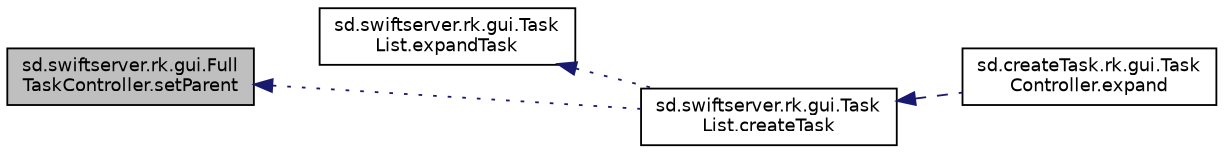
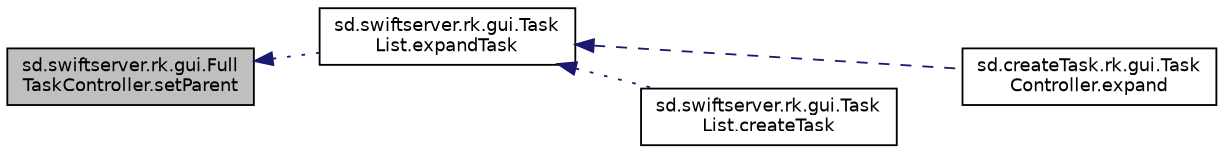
(939, 96) -> (778, 57)
(457, 97) -> (296, 56)
